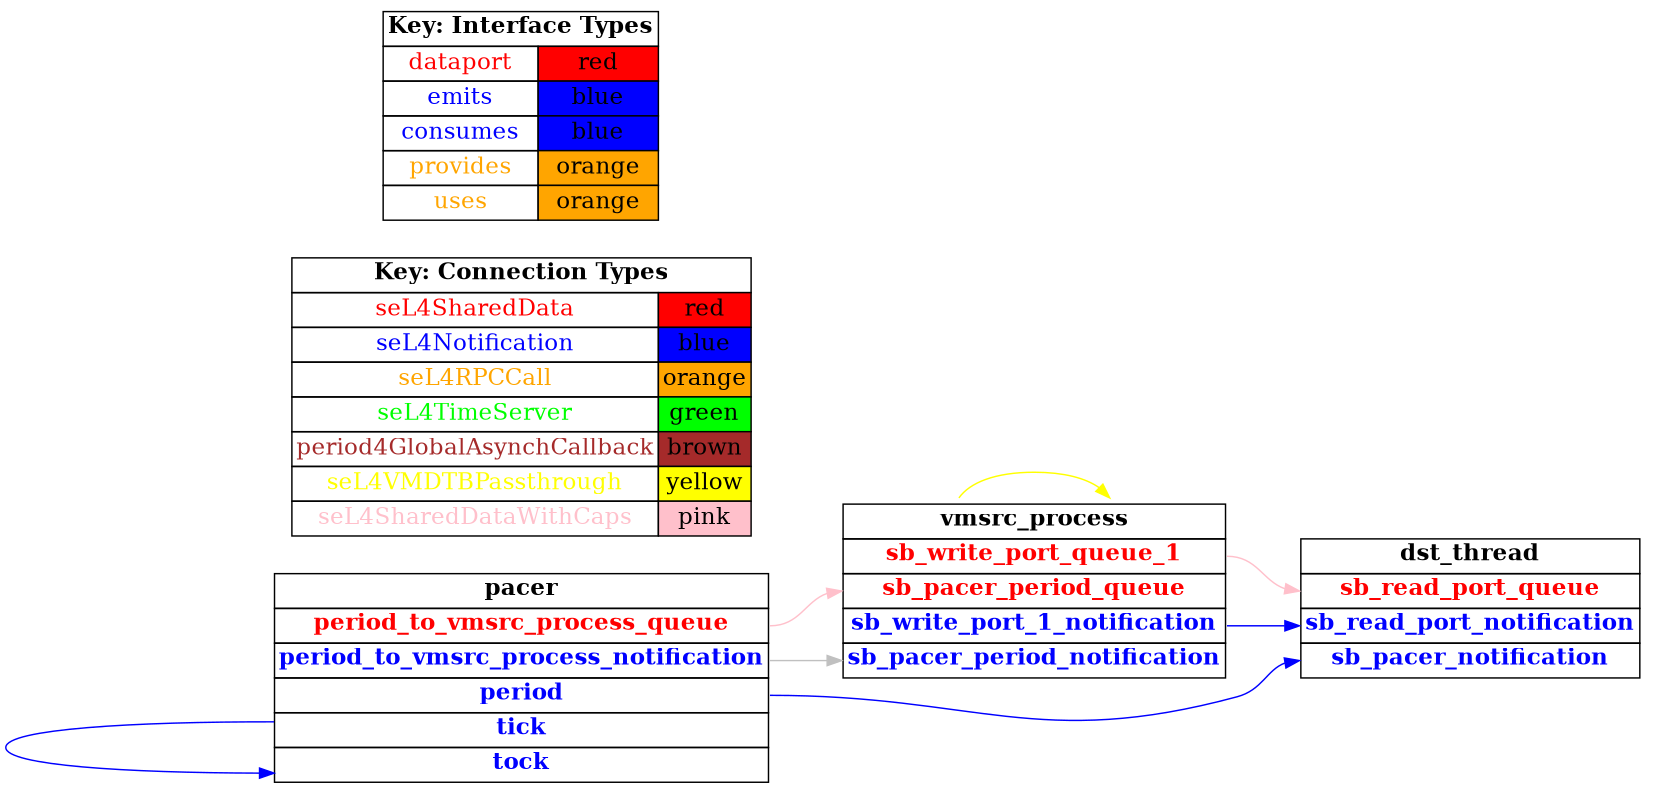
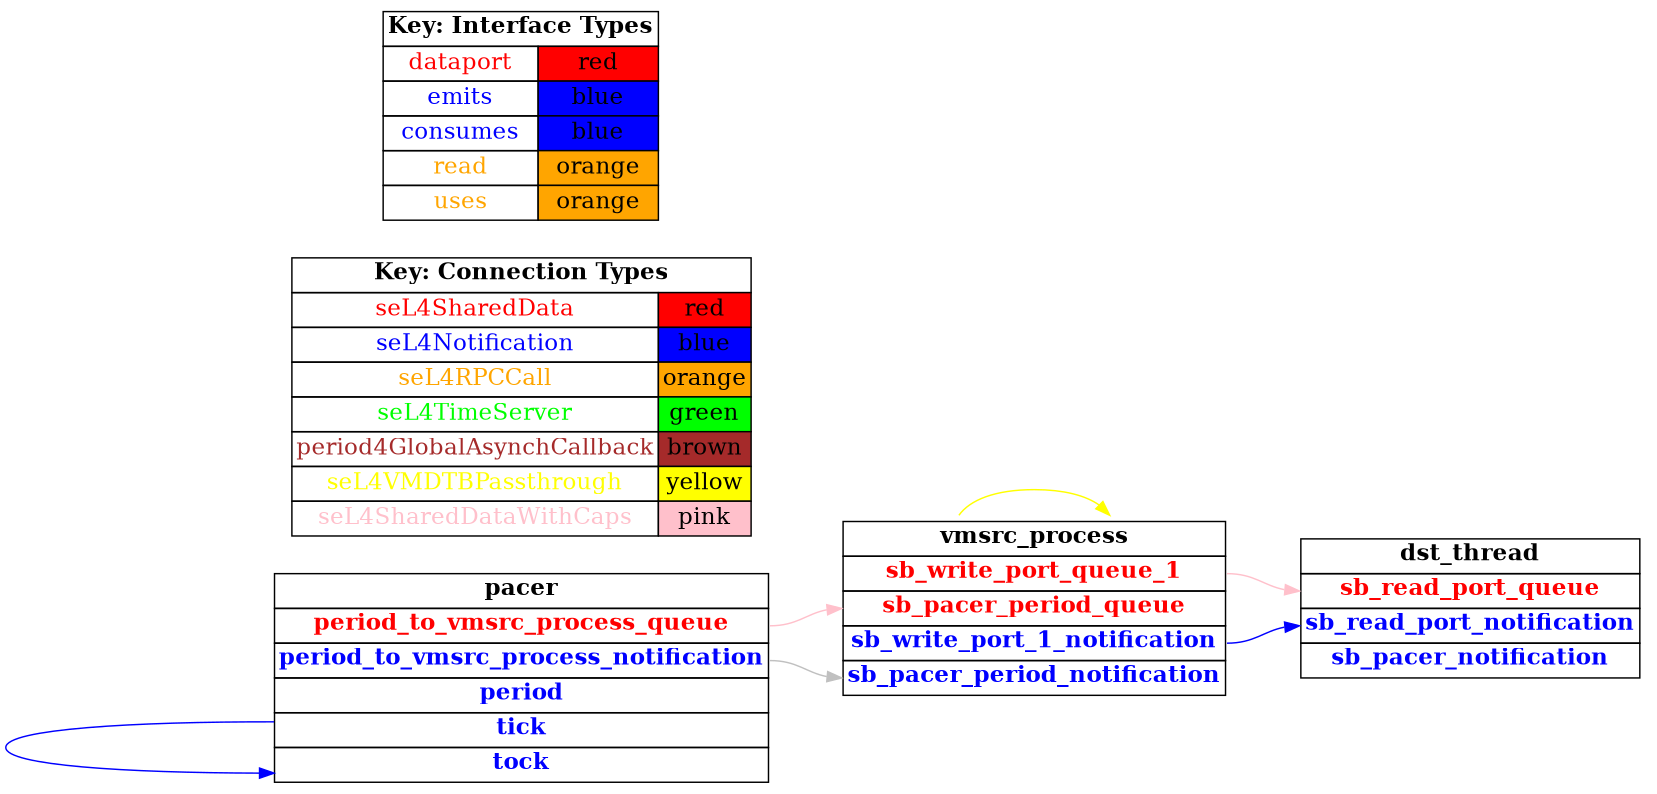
(461, 167) -> (461, 167)
(1034, 718) -> none
